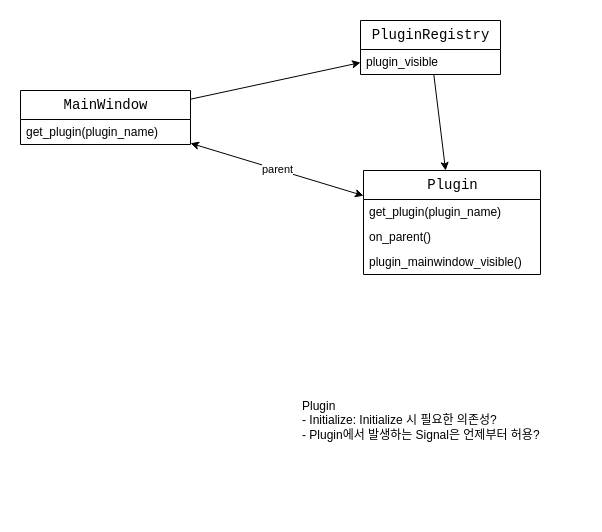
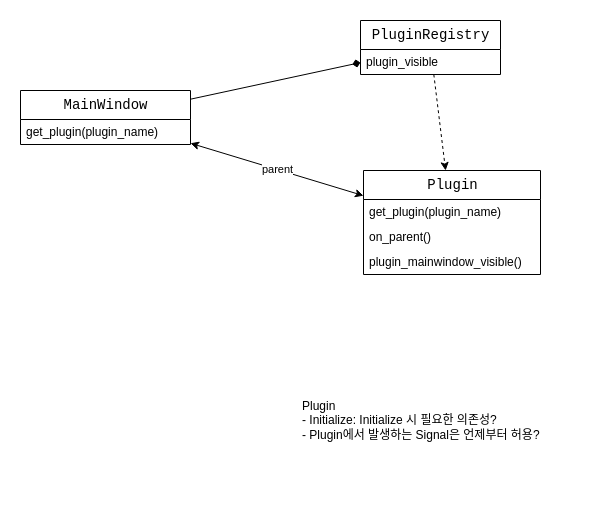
(352, 64) -> (352, 64)
(439, 120) -> (439, 120)
